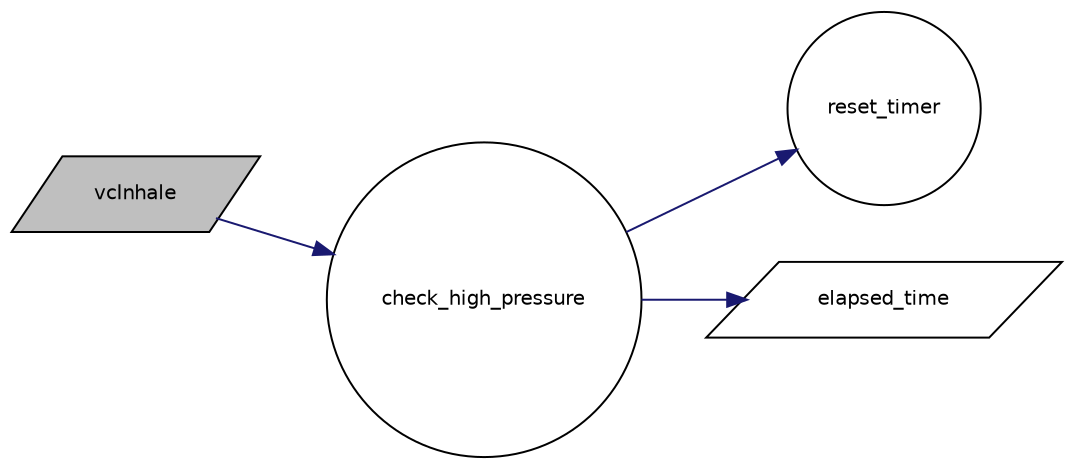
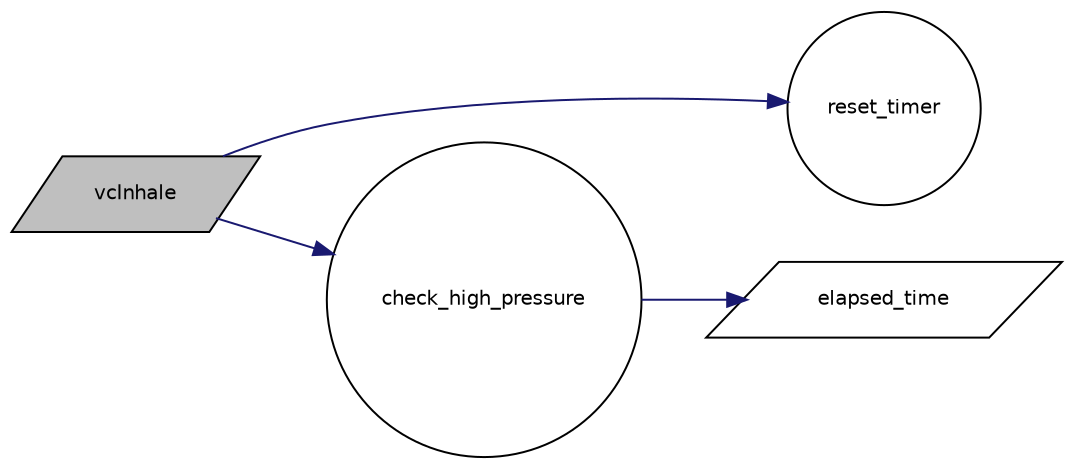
(703, 195) -> (492, 104)
